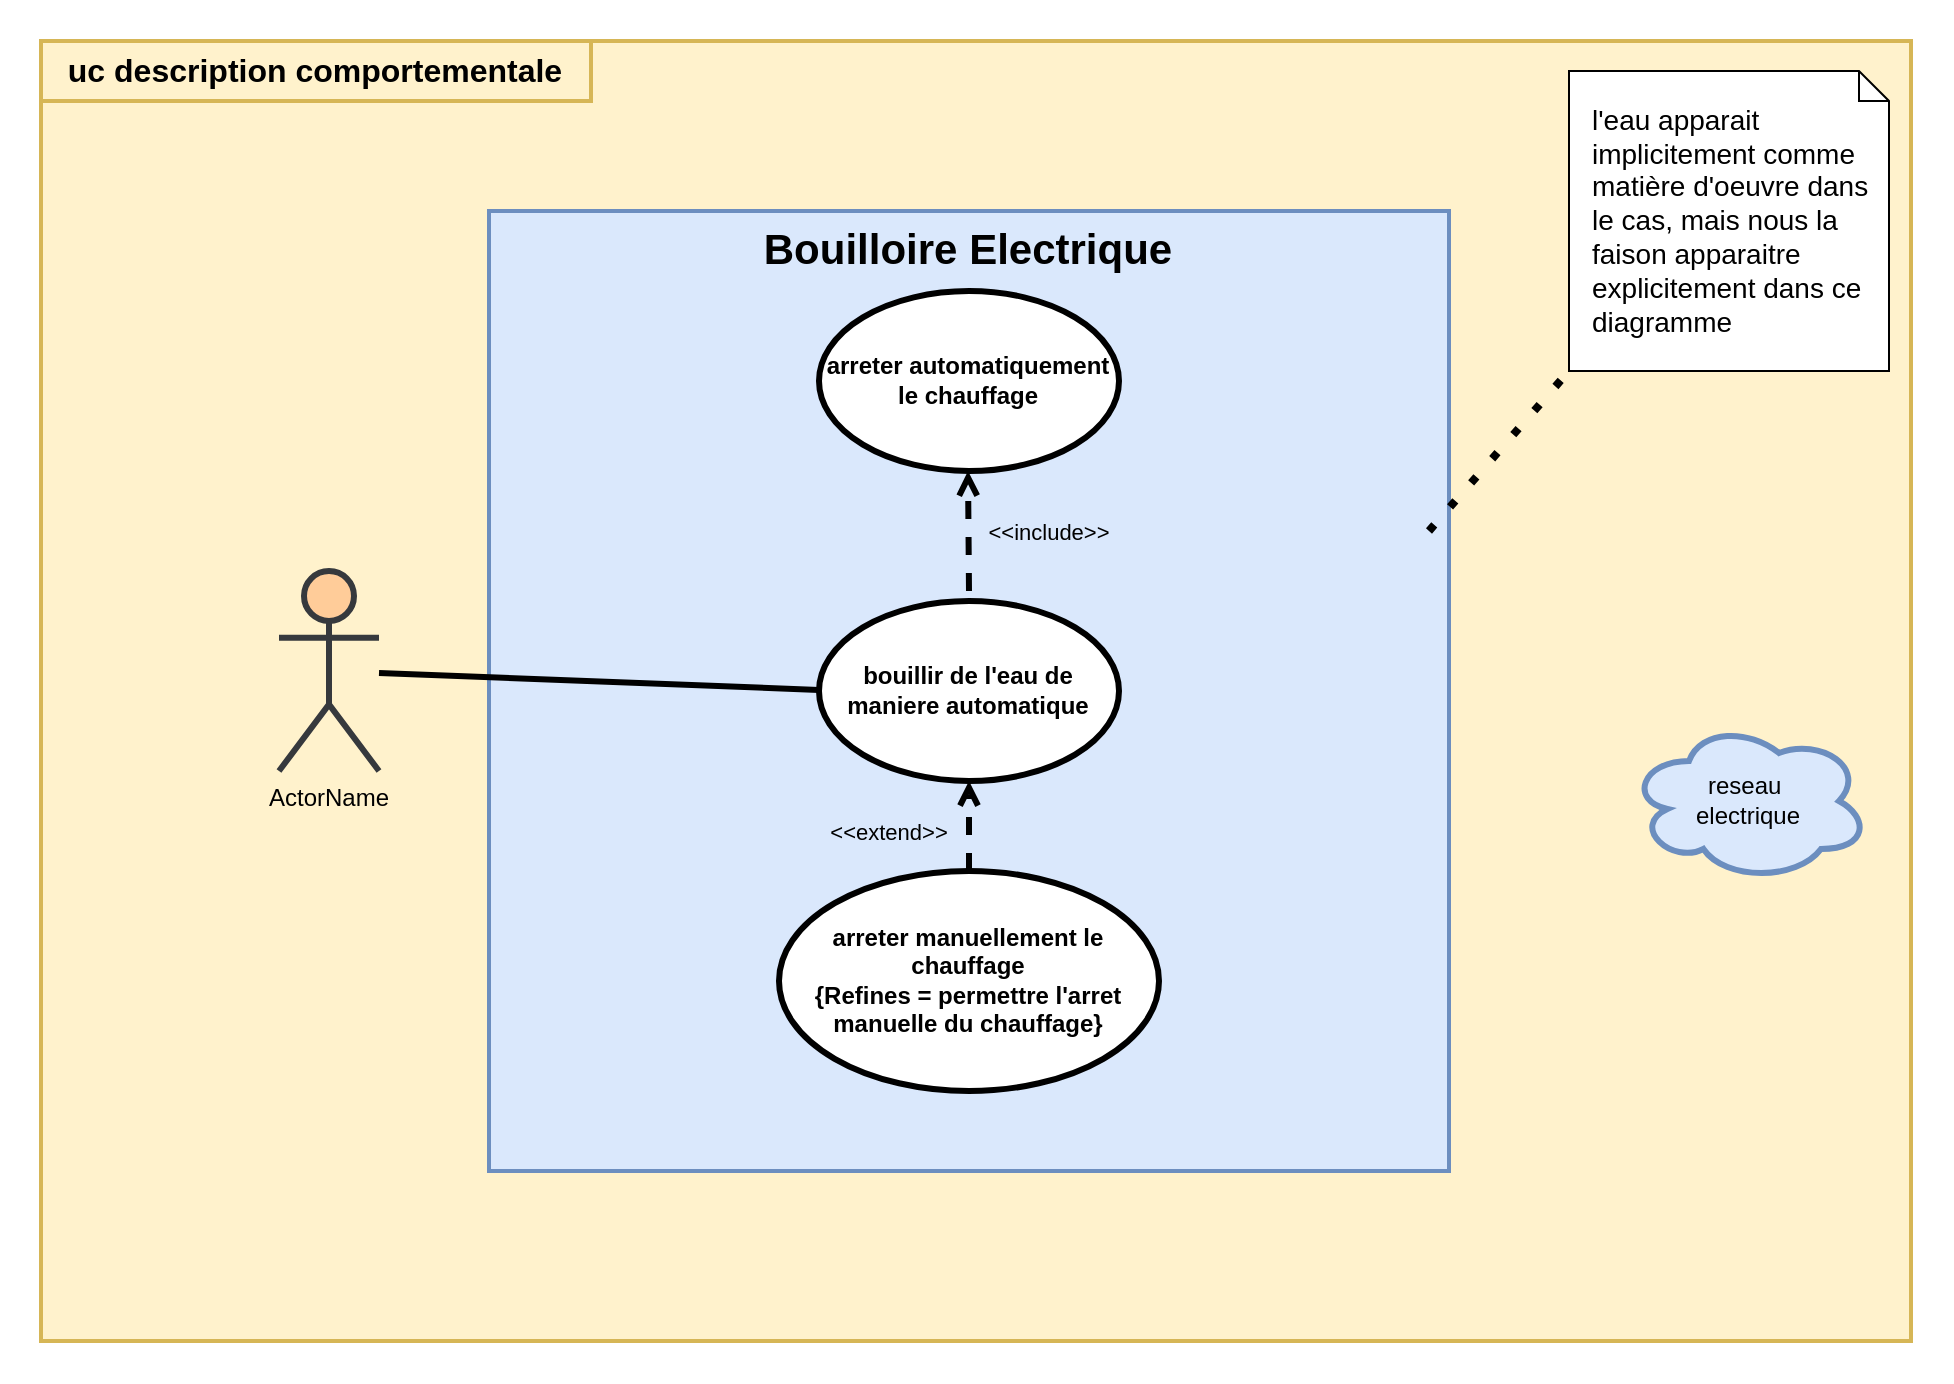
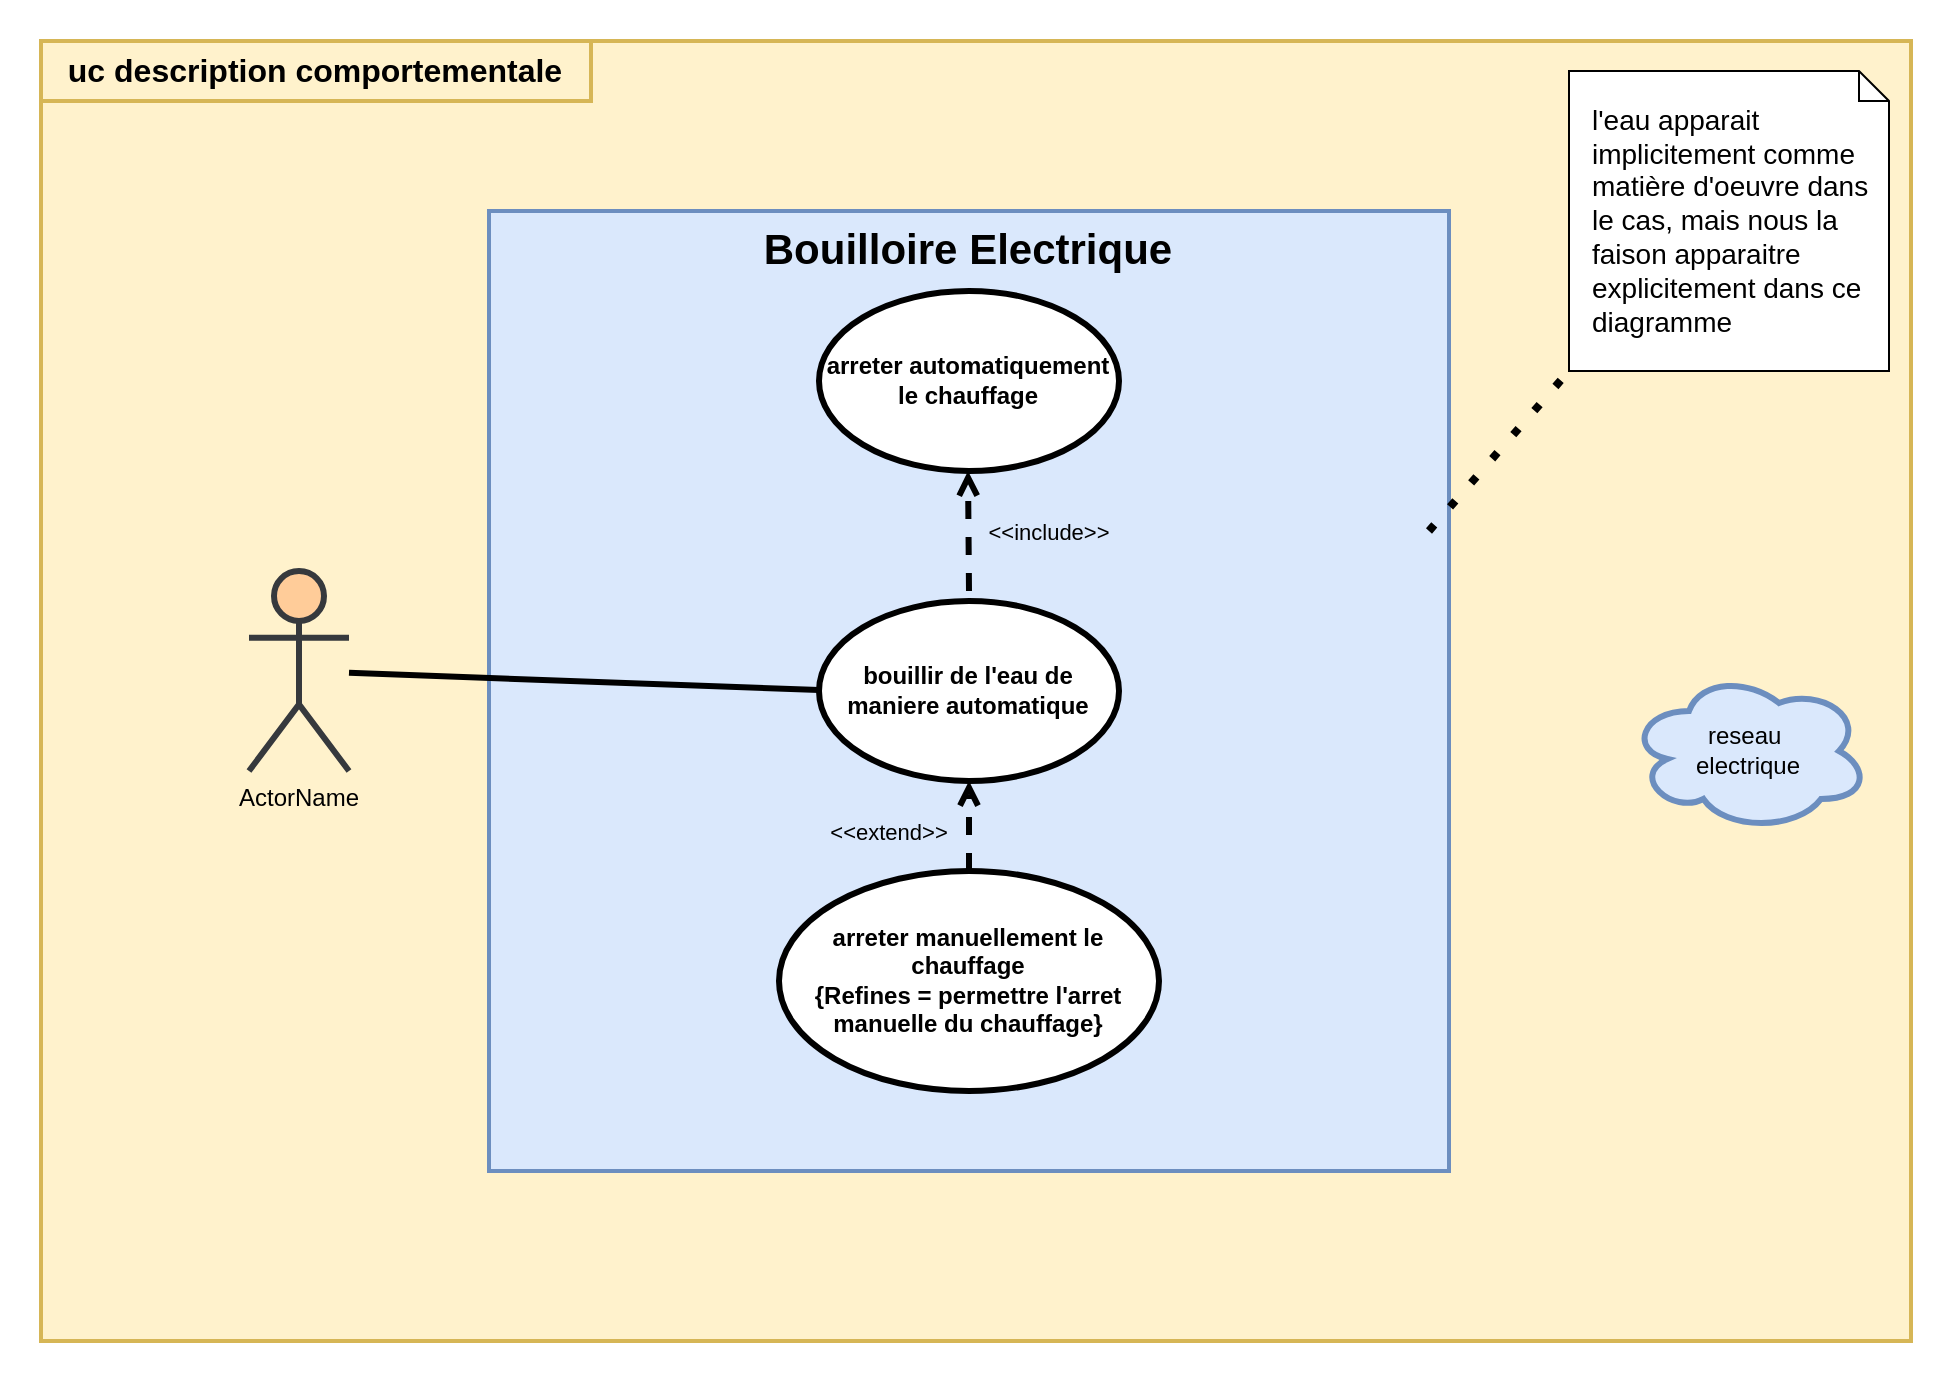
(329, 671) -> (299, 671)
(1749, 801) -> (1749, 751)
